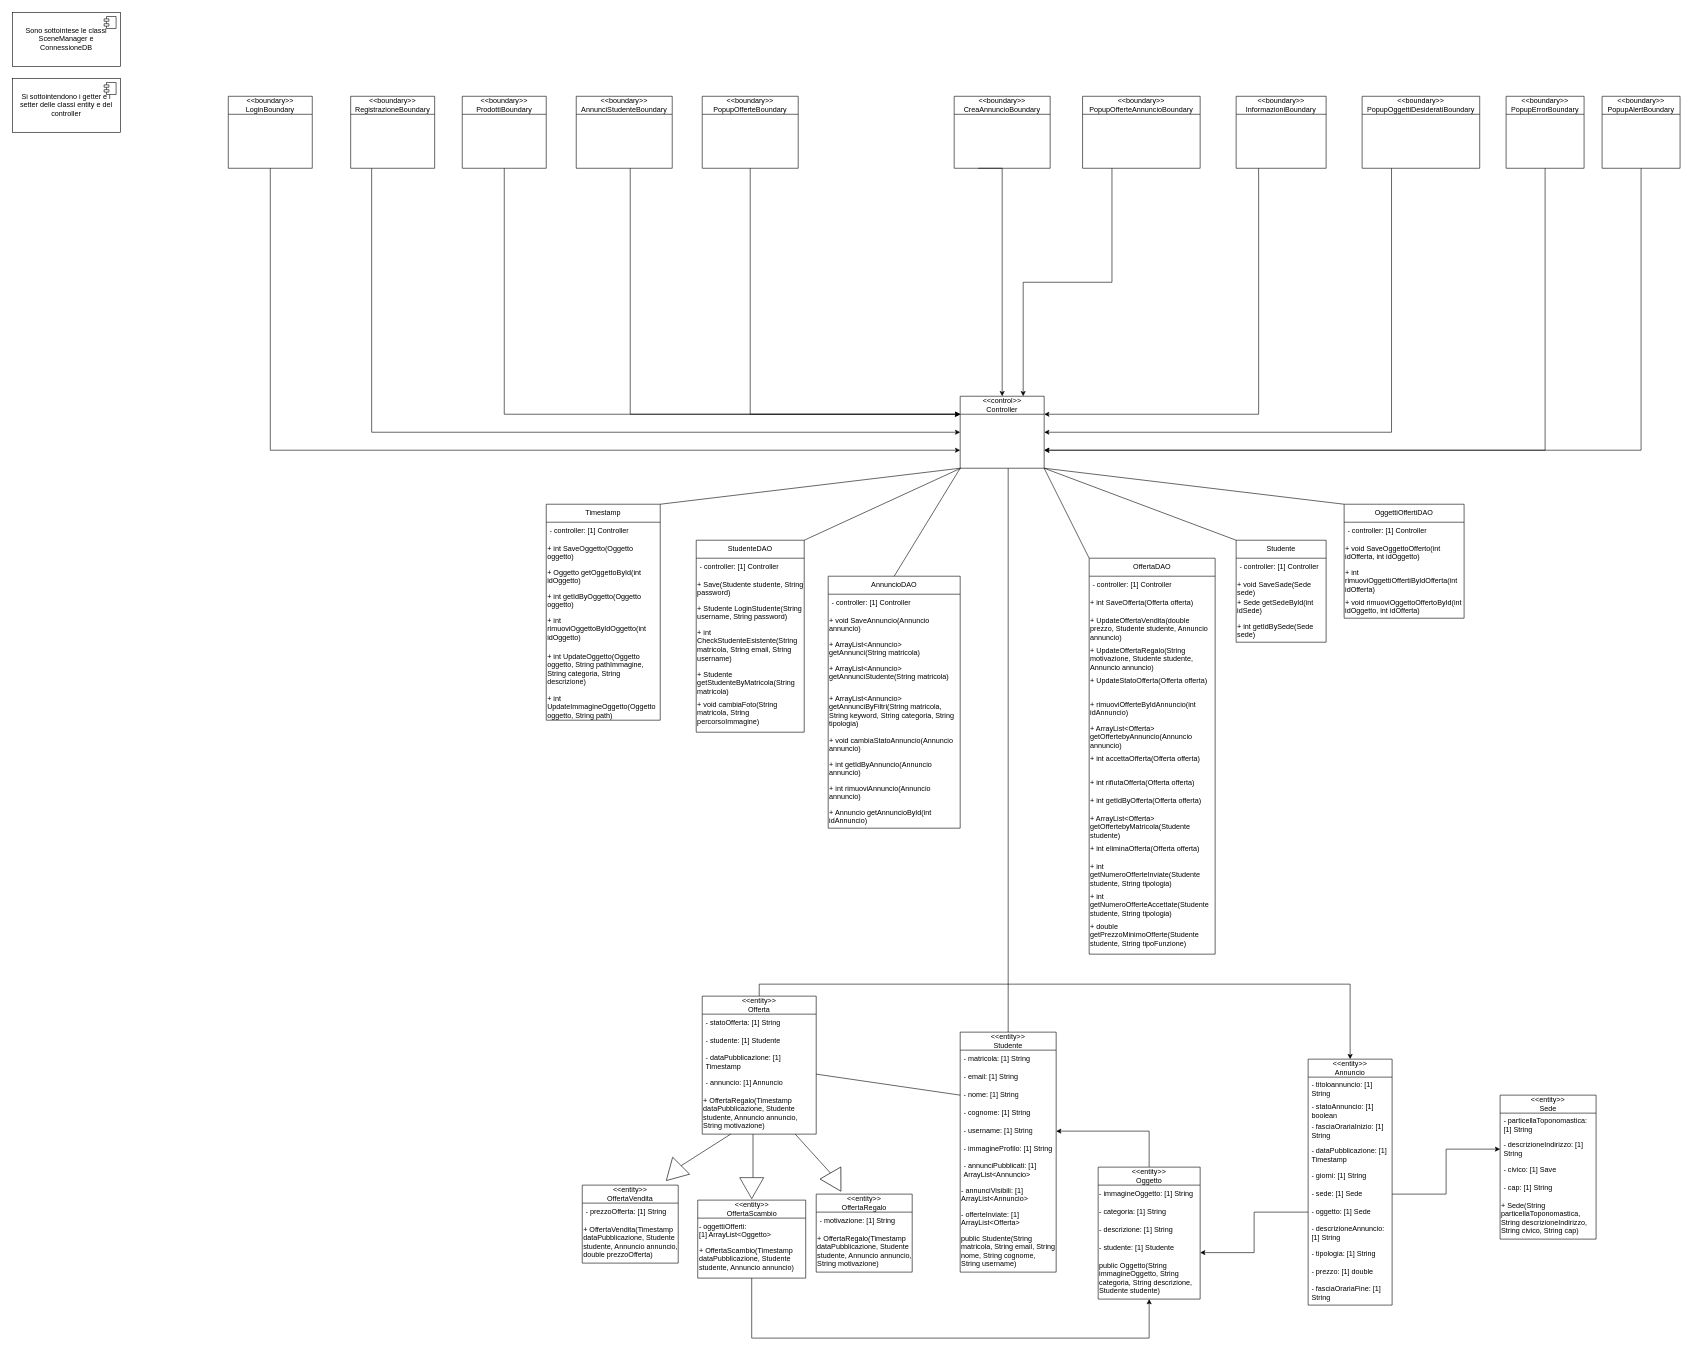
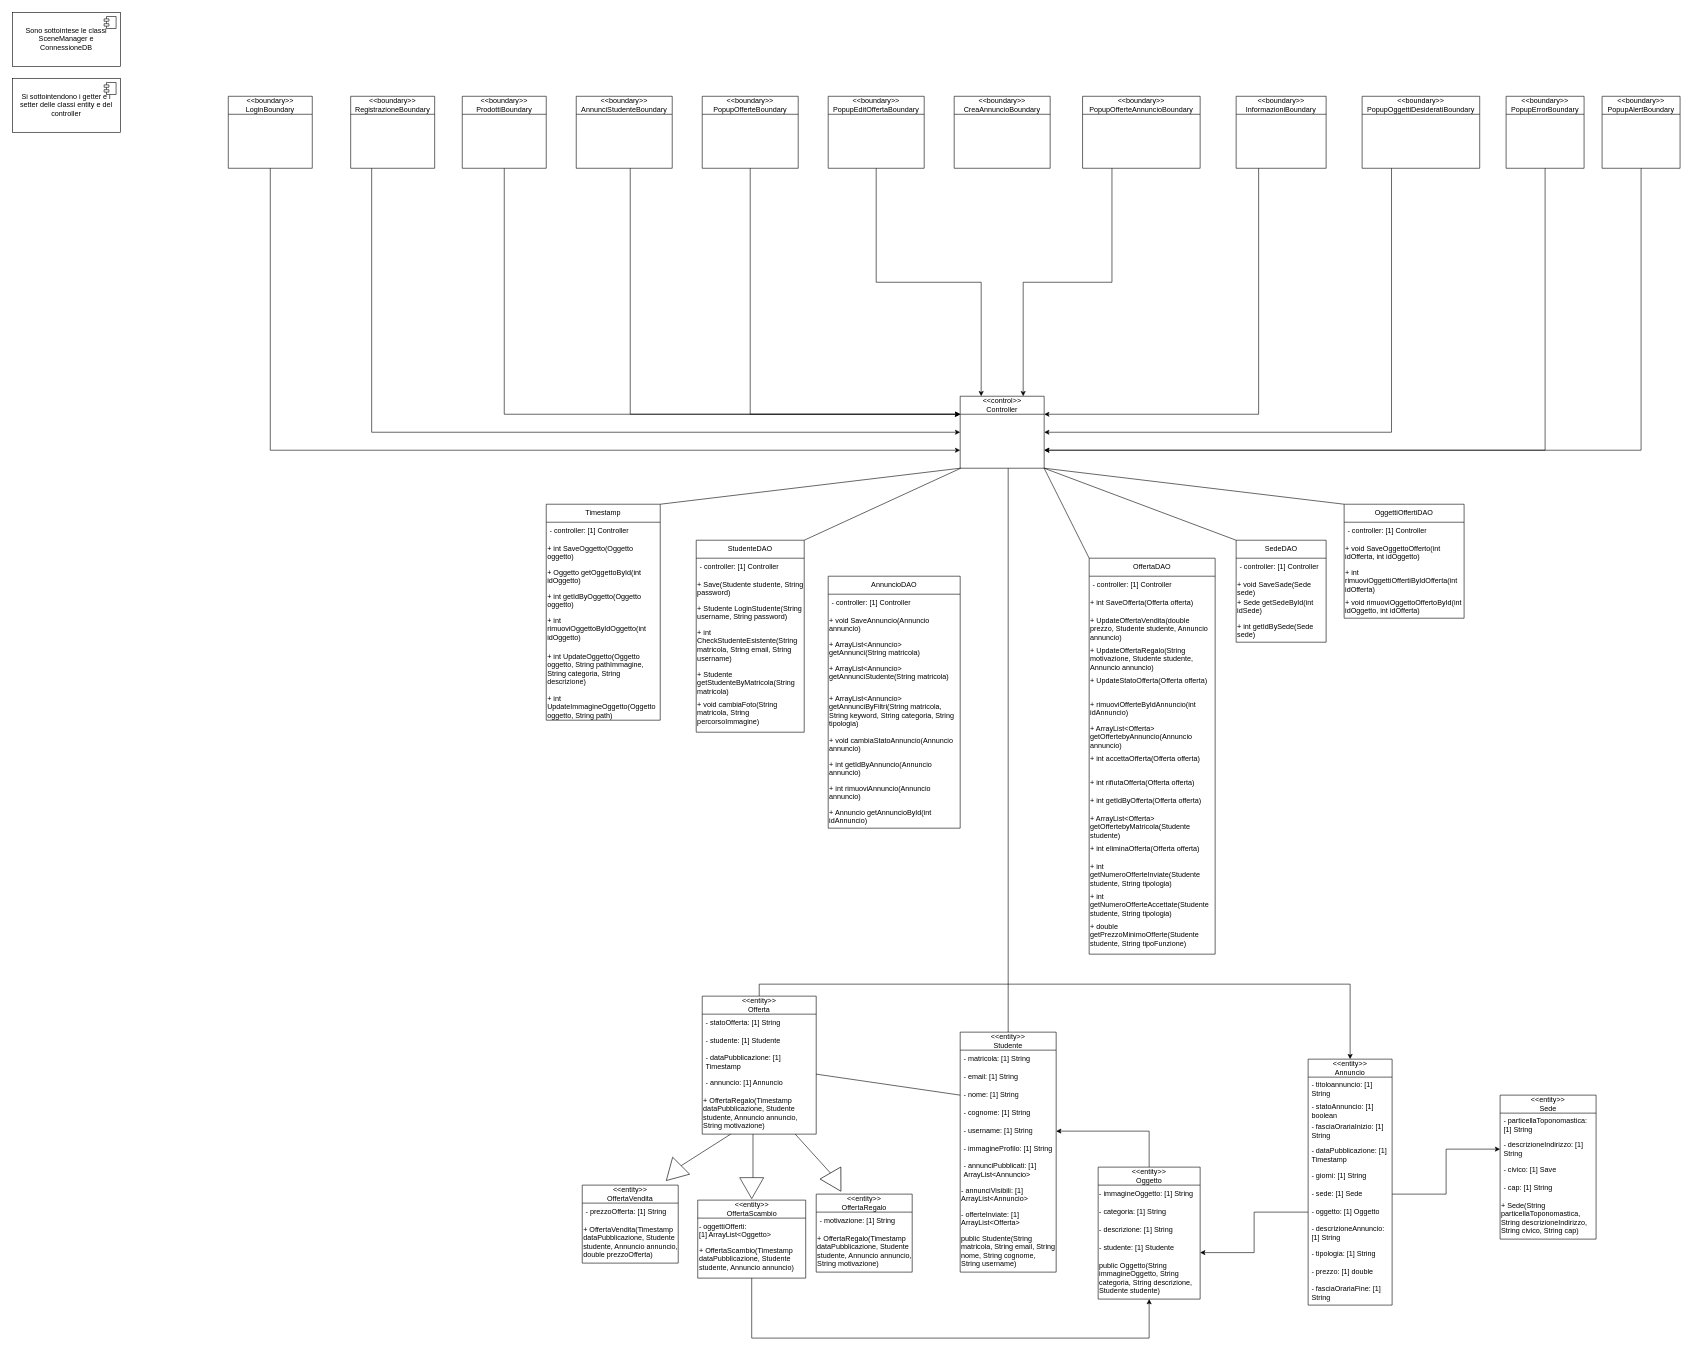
none -> (876, 132)
none -> (980, 282)
(1002, 390) -> none
(927, 523) -> none
(1281, 549) -> (1281, 549)
(1346, 1212) -> (1351, 1212)
